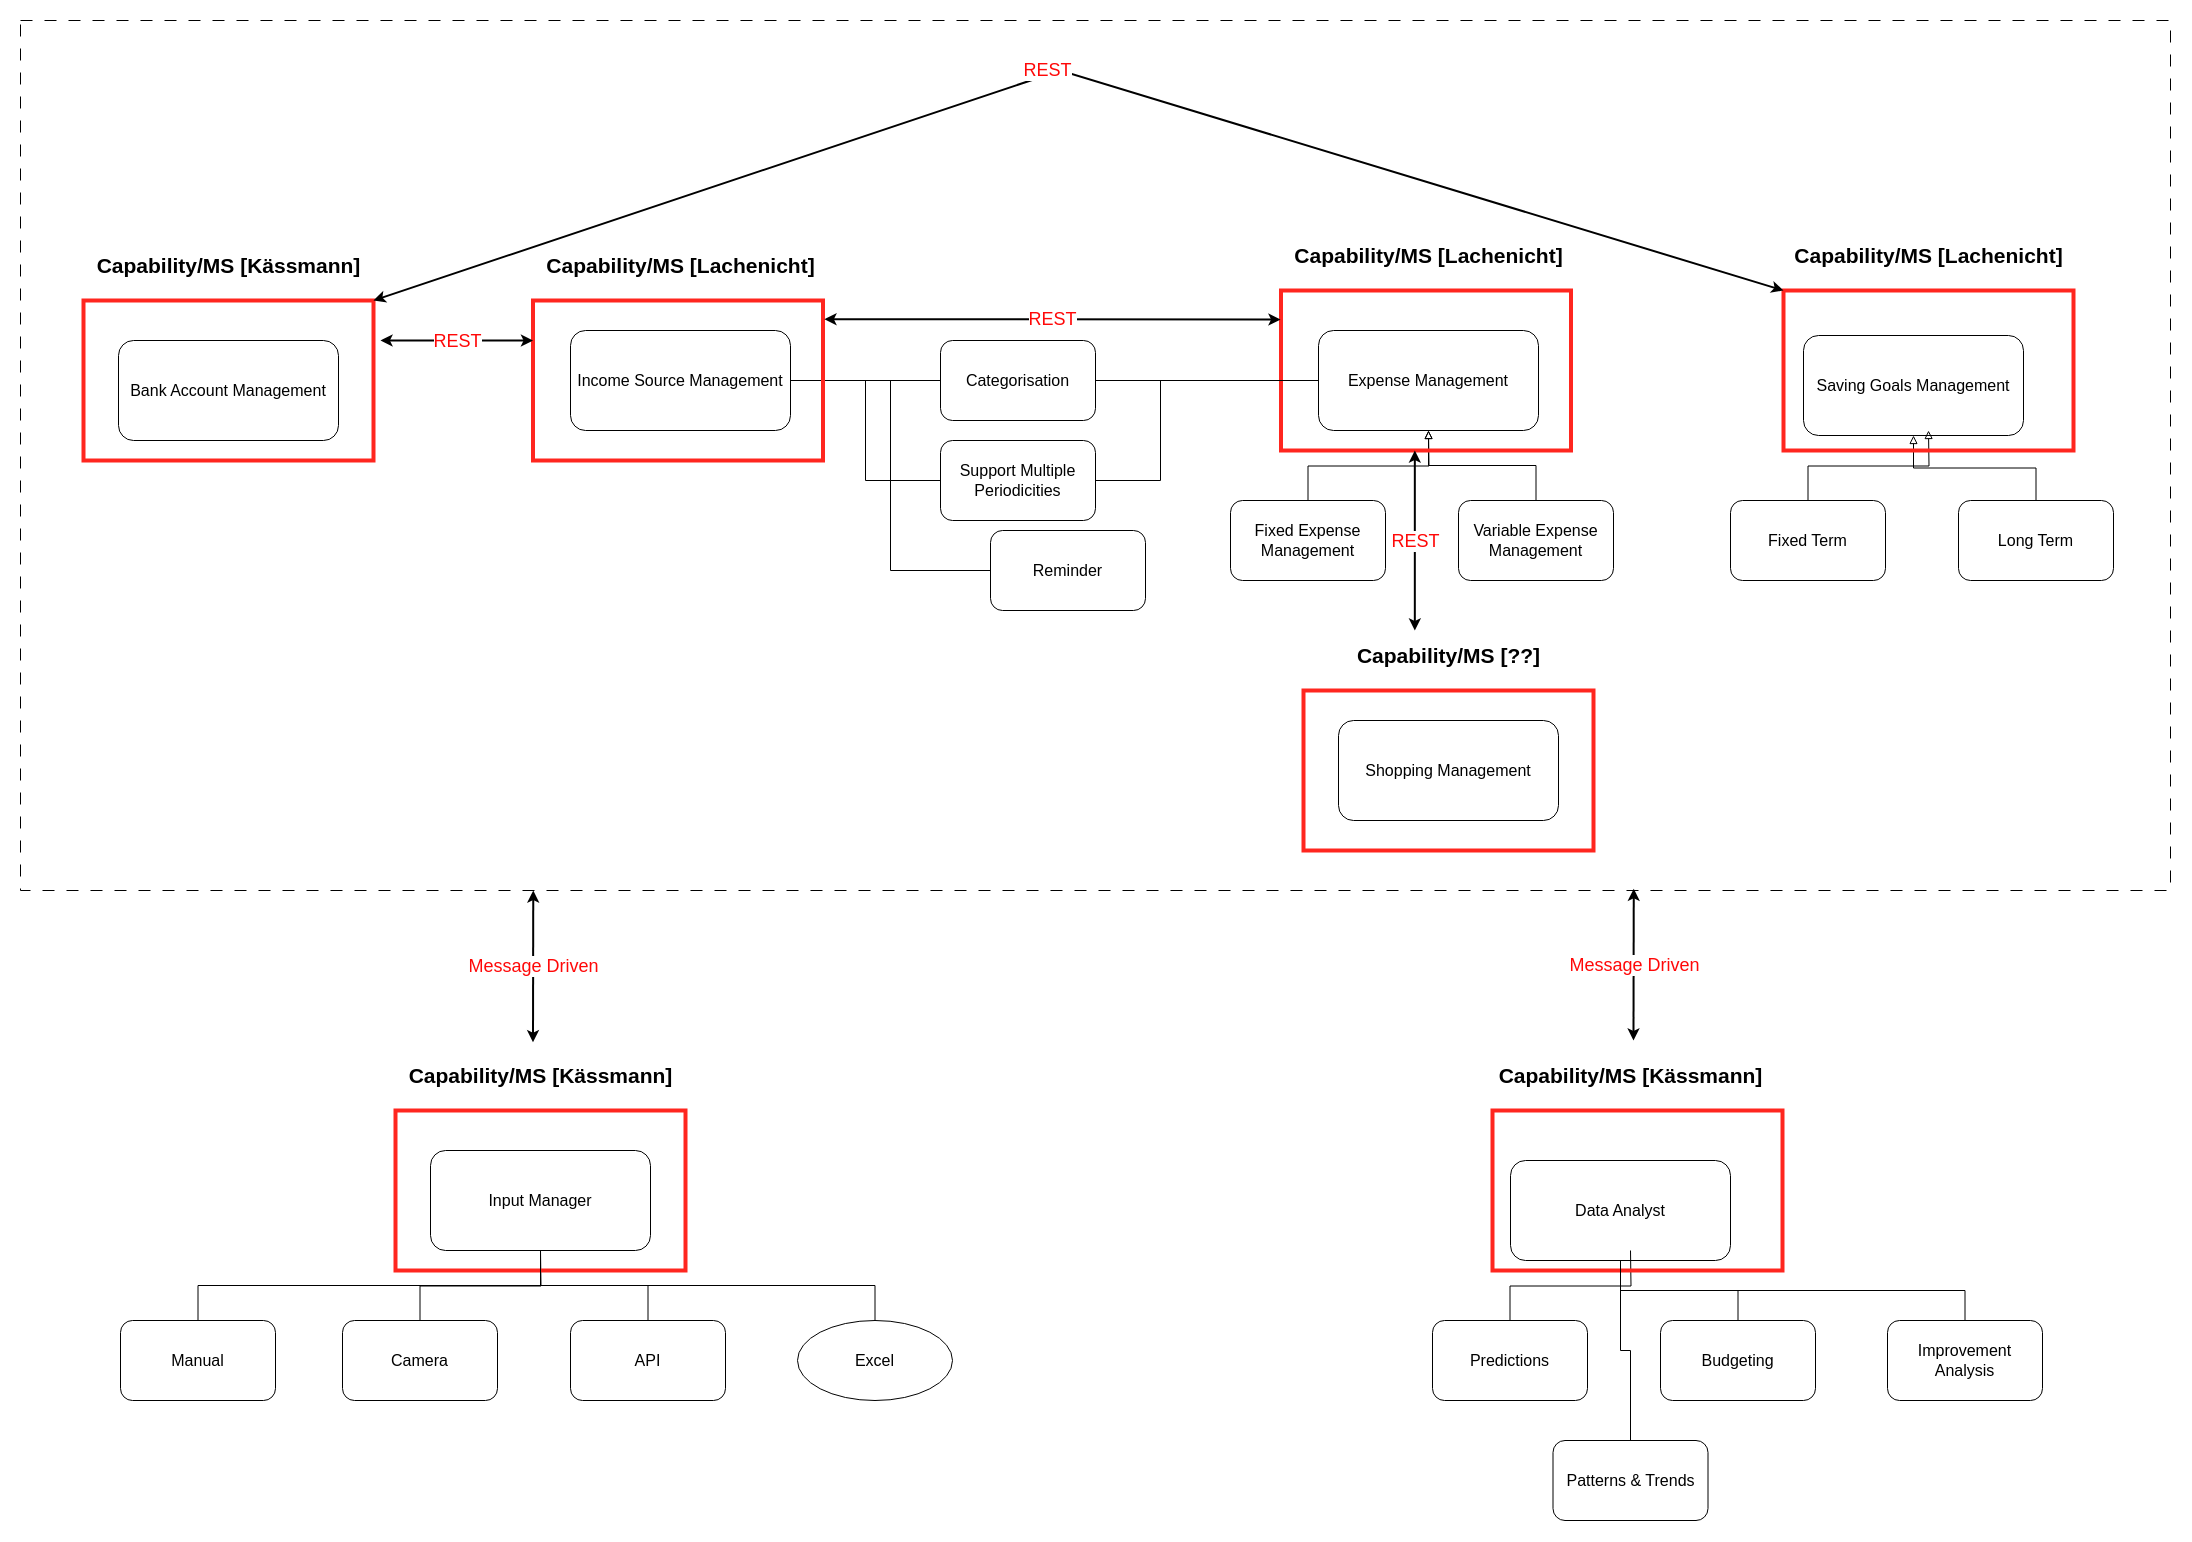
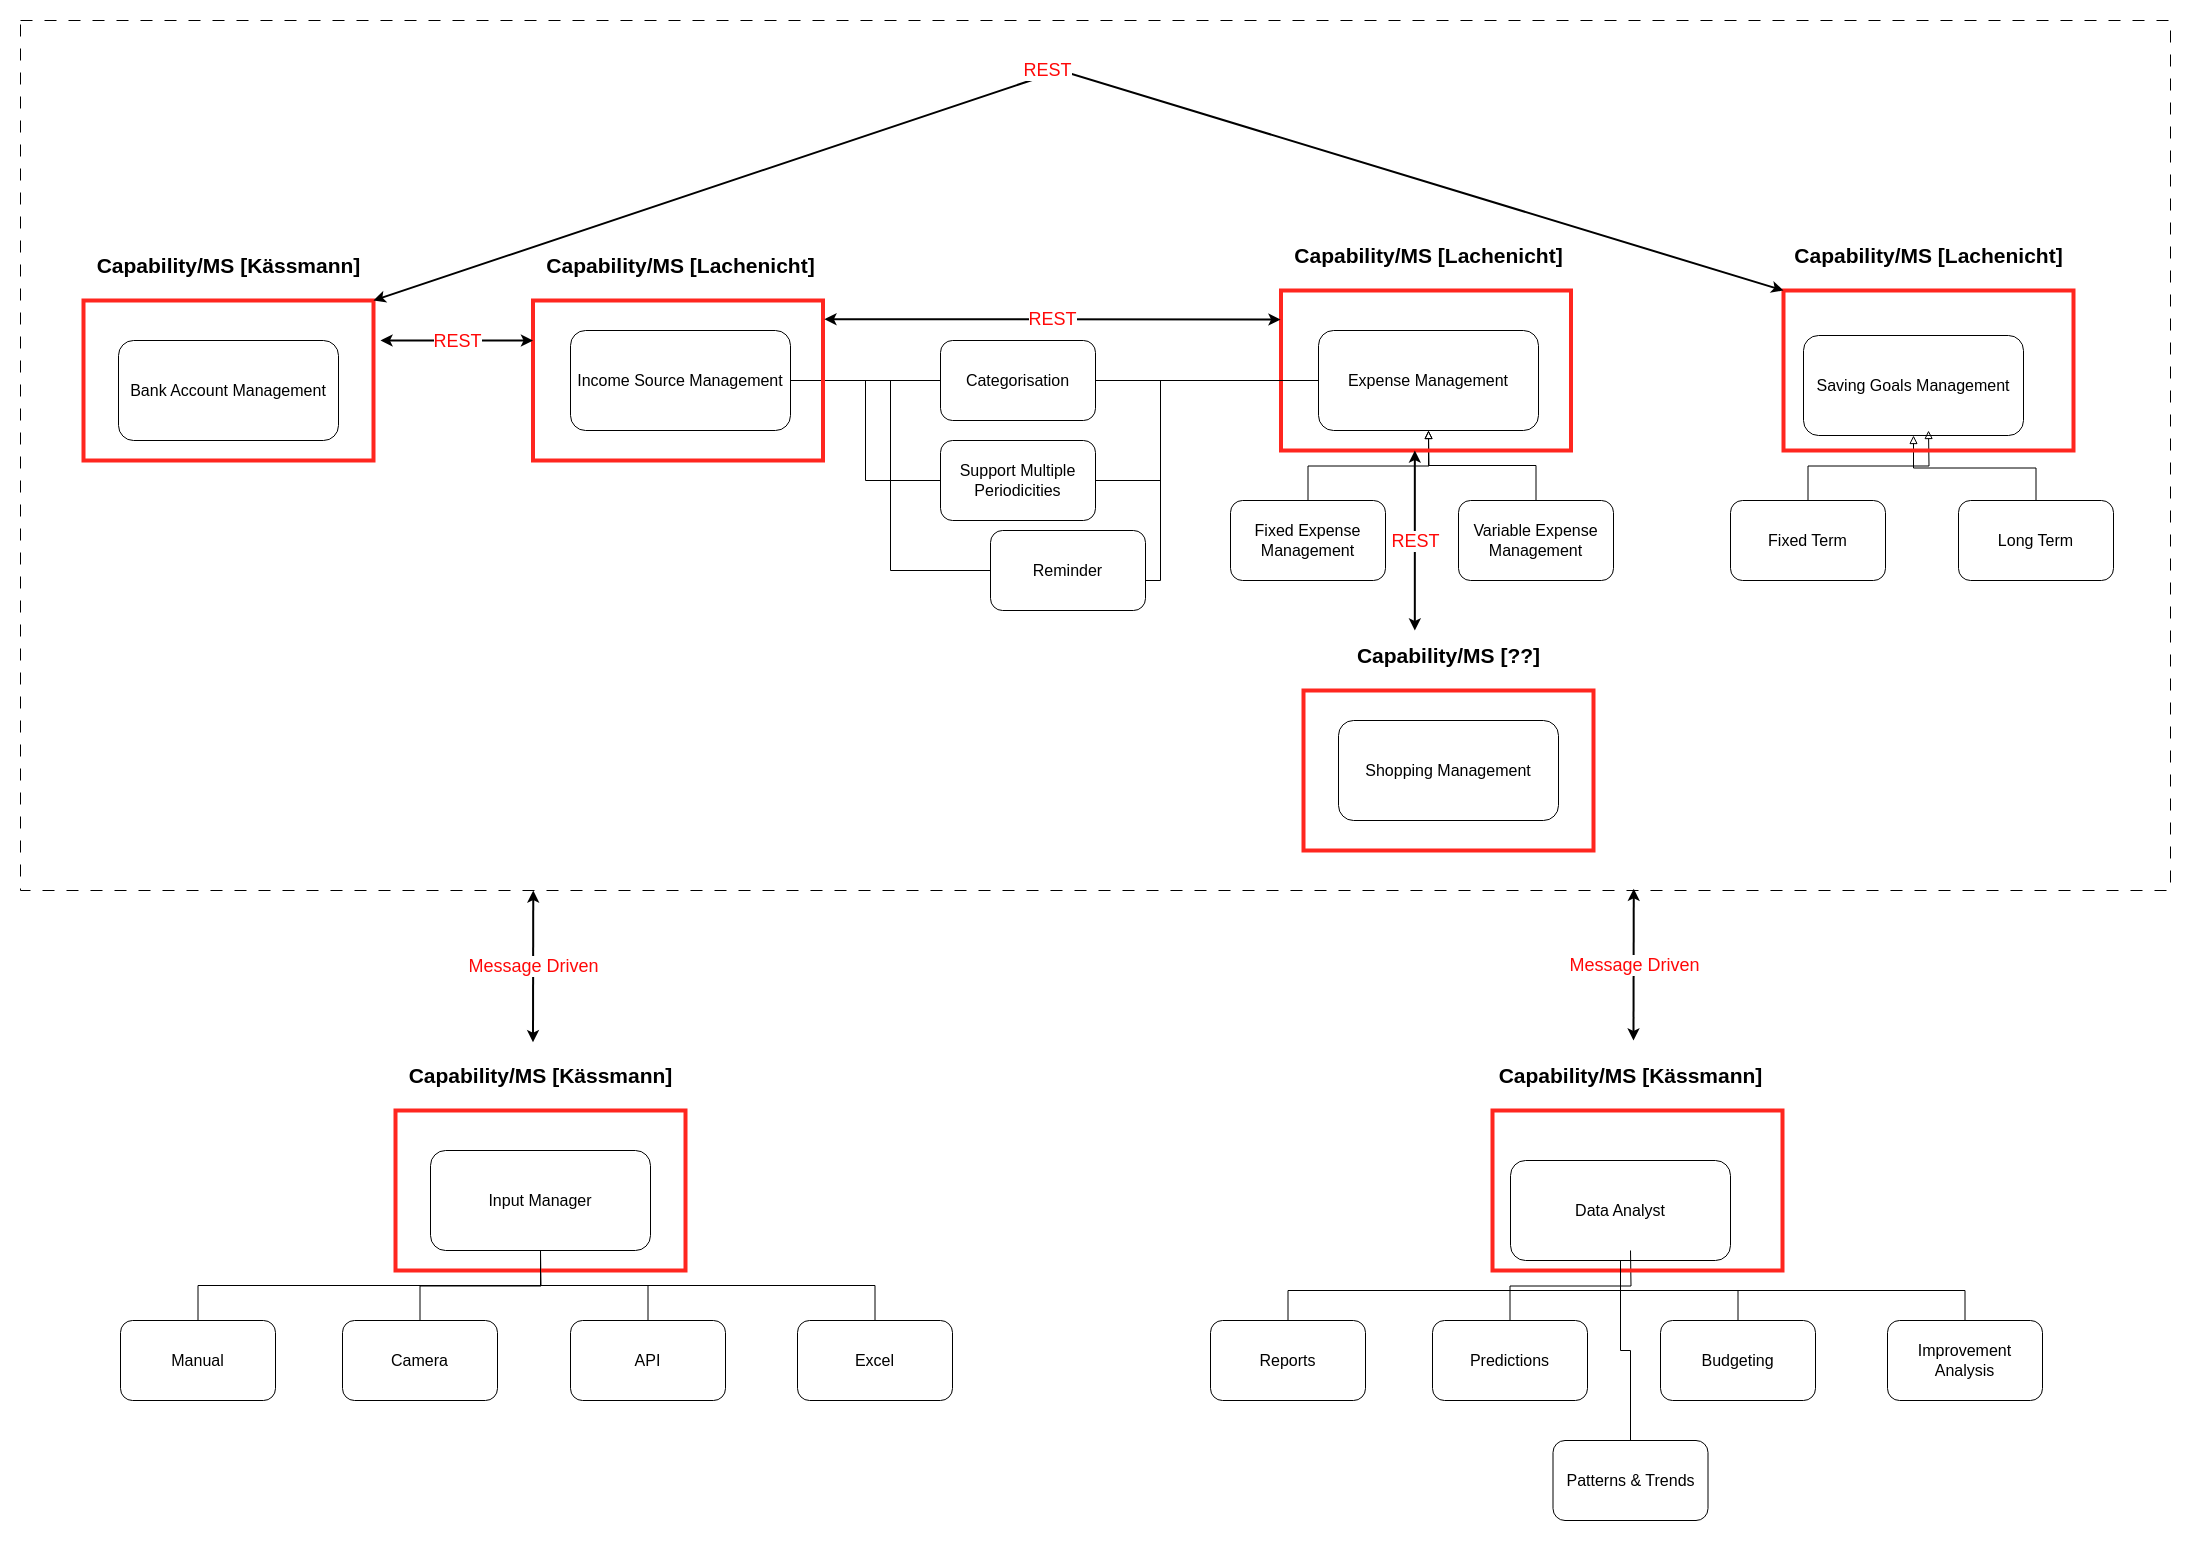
none -> (1161, 541)
none -> (1438, 1291)
(875, 1361) -> (875, 1361)
none -> (1288, 1361)
